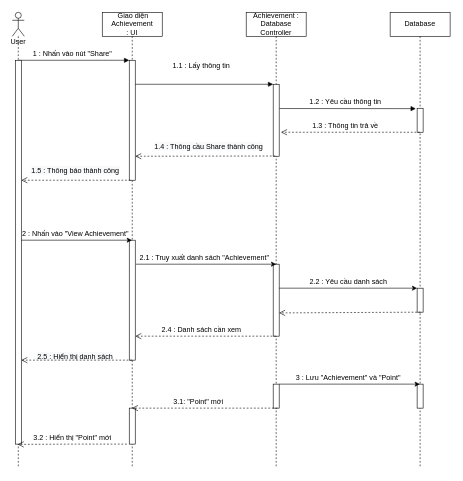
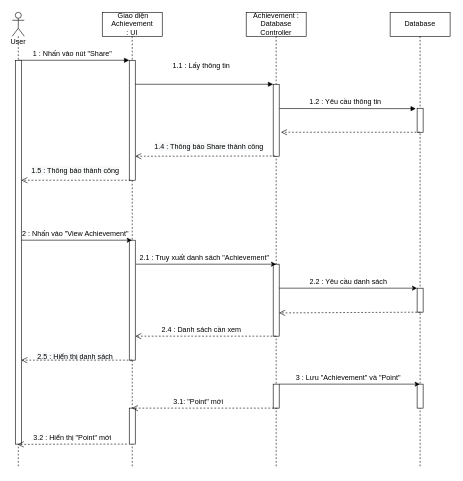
(345, 126) -> none
(211, 151) -> (211, 151)
